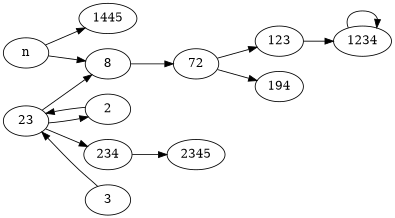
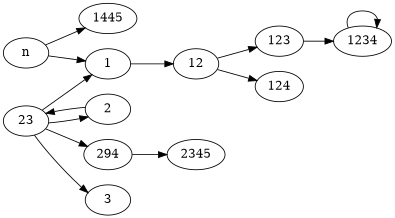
(108, 64) -> (108, 64)
(196, 64) -> (196, 64)
(279, 87) -> (279, 87)
(108, 155) -> (108, 155)
(72, 163) -> (57, 162)
